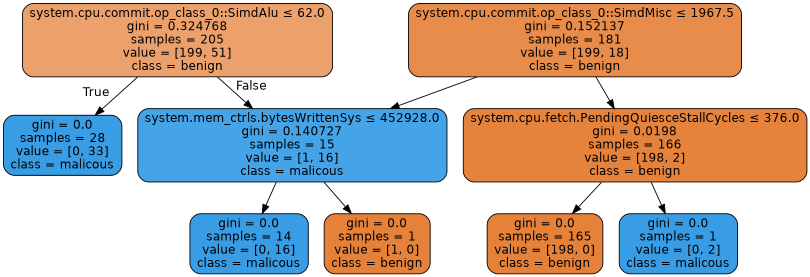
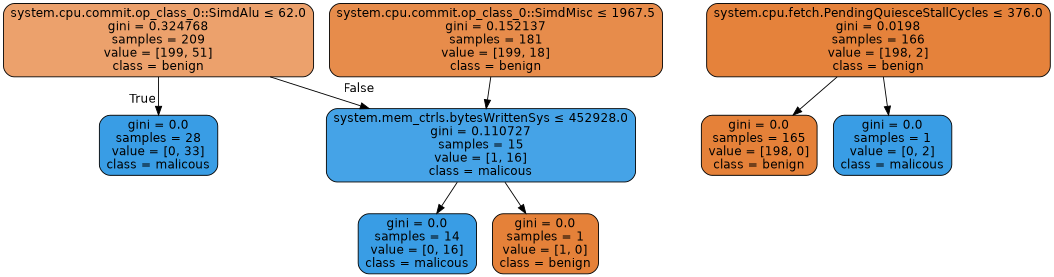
(178, 40) -> (159, 40)
(603, 89) -> none
(292, 132) -> (481, 132)
